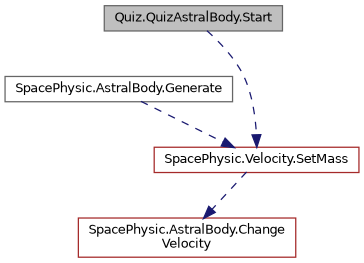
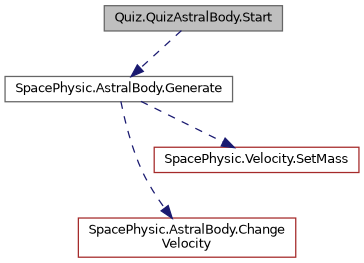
(244, 77) -> (161, 49)
(229, 191) -> (136, 157)
